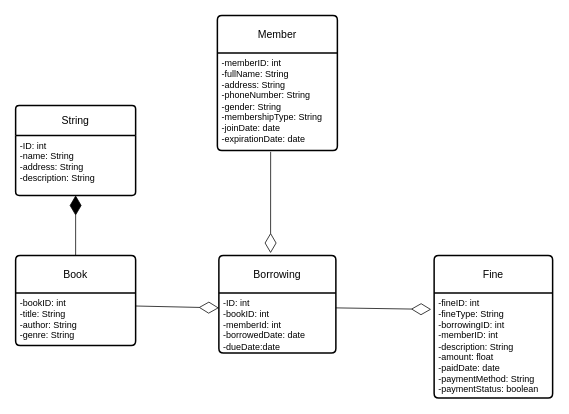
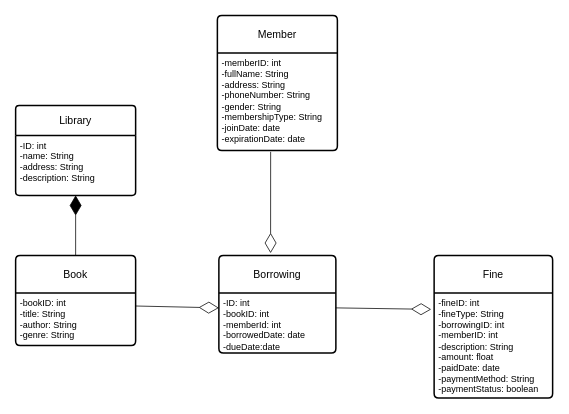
(75, 120) -> (75, 120)
